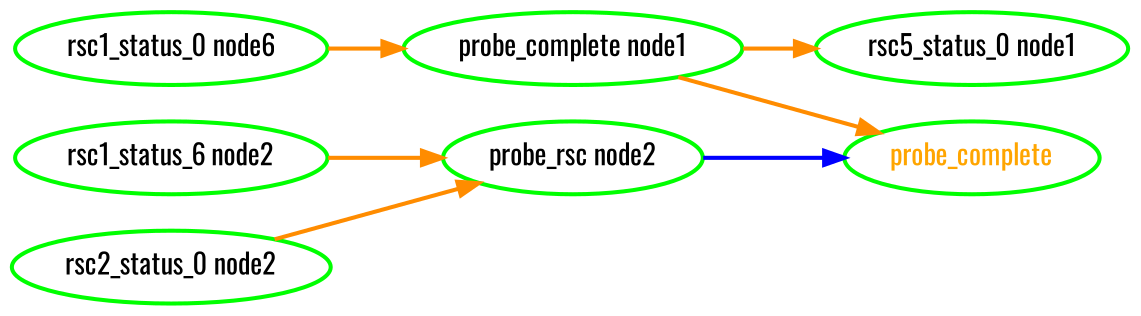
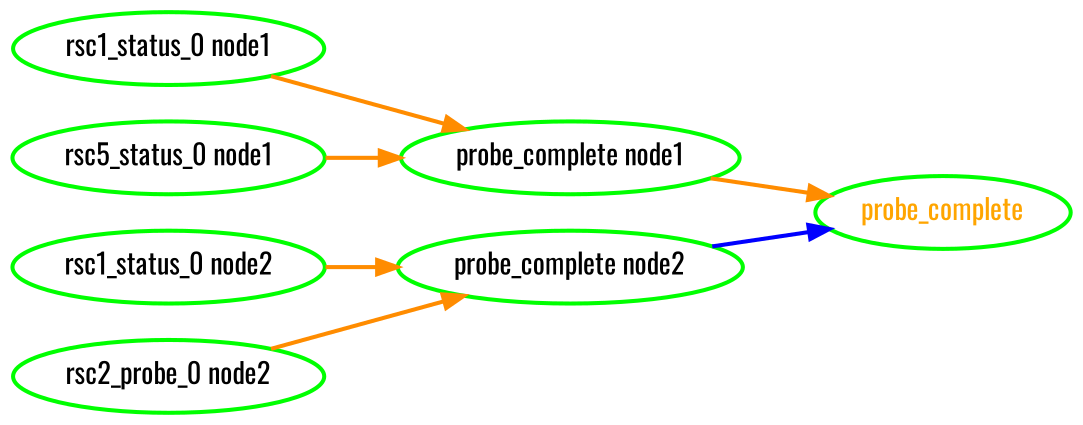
(171, 49) -> (169, 49)
(769, 49) -> (353, 158)
(171, 158) -> (169, 267)
(573, 158) -> (570, 267)
(171, 267) -> (169, 376)
